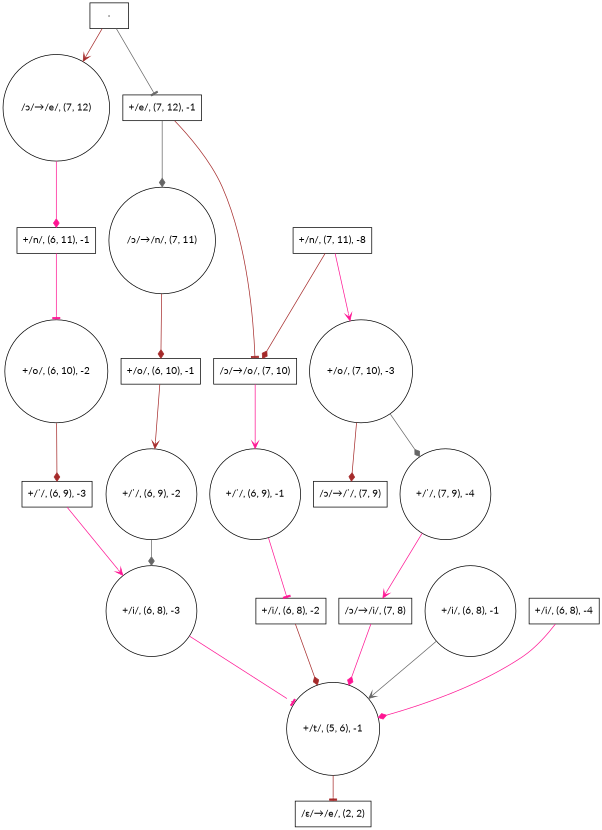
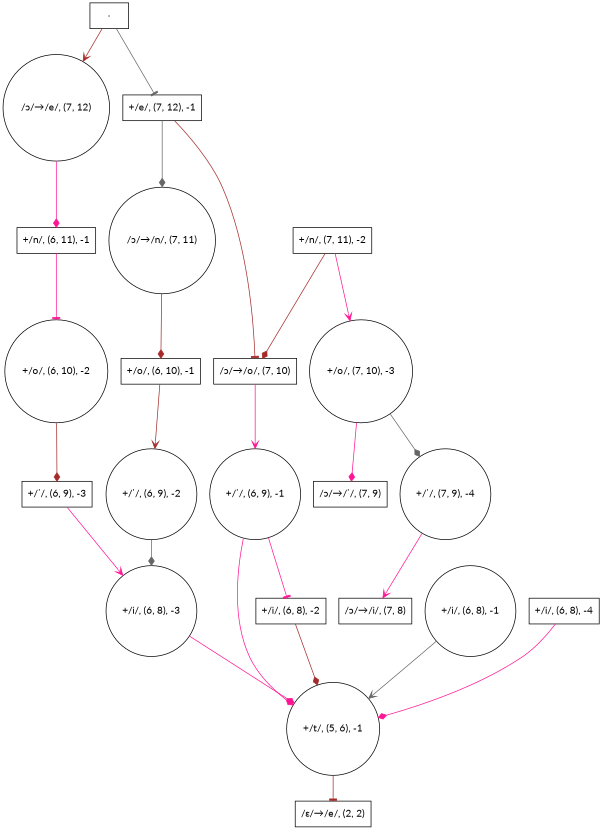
(332, 240) -> (332, 240)
(354, 448) -> (354, 448)
(361, 650) -> (240, 627)
(238, 667) -> (238, 667)
